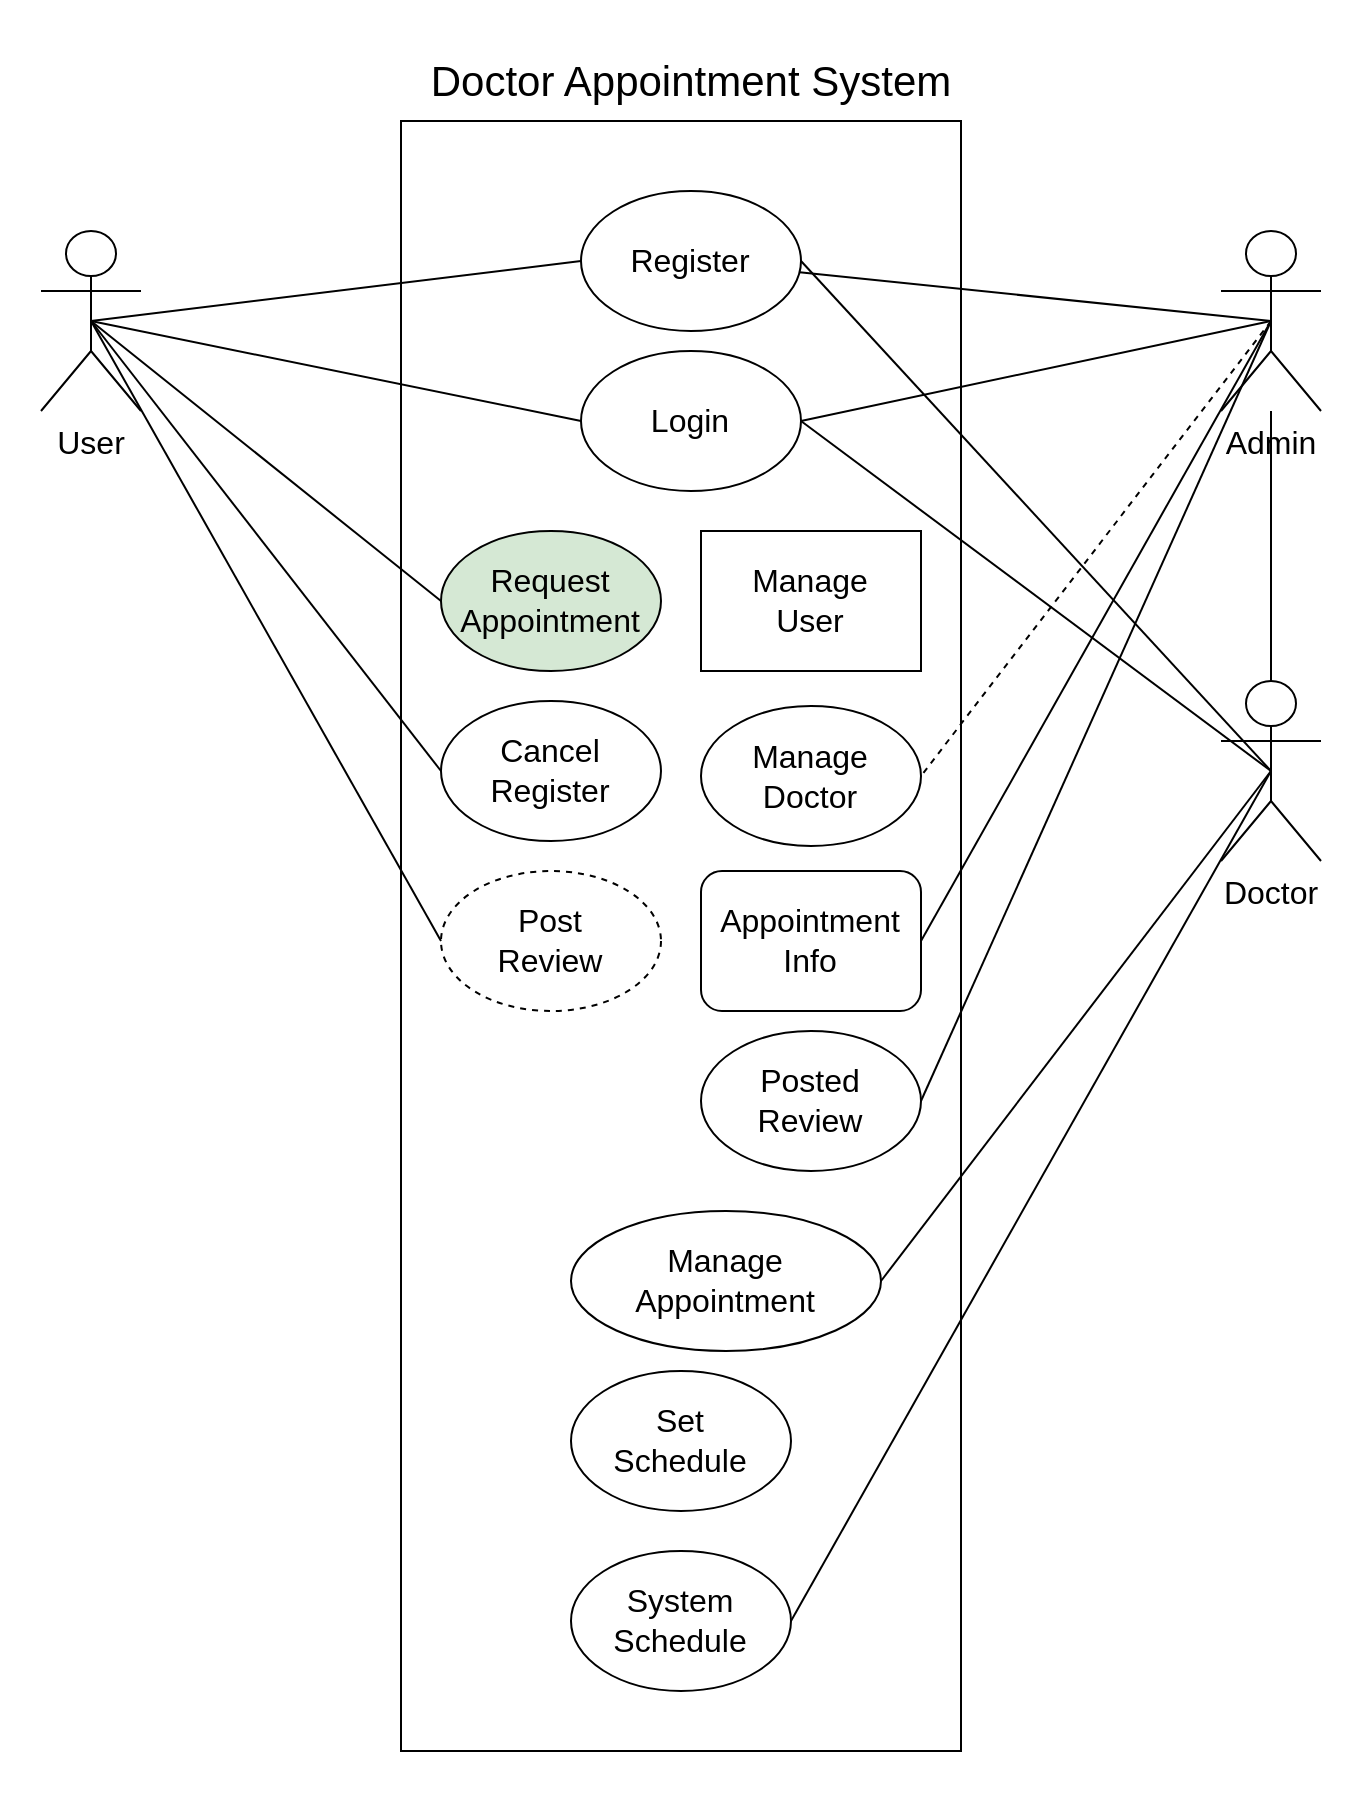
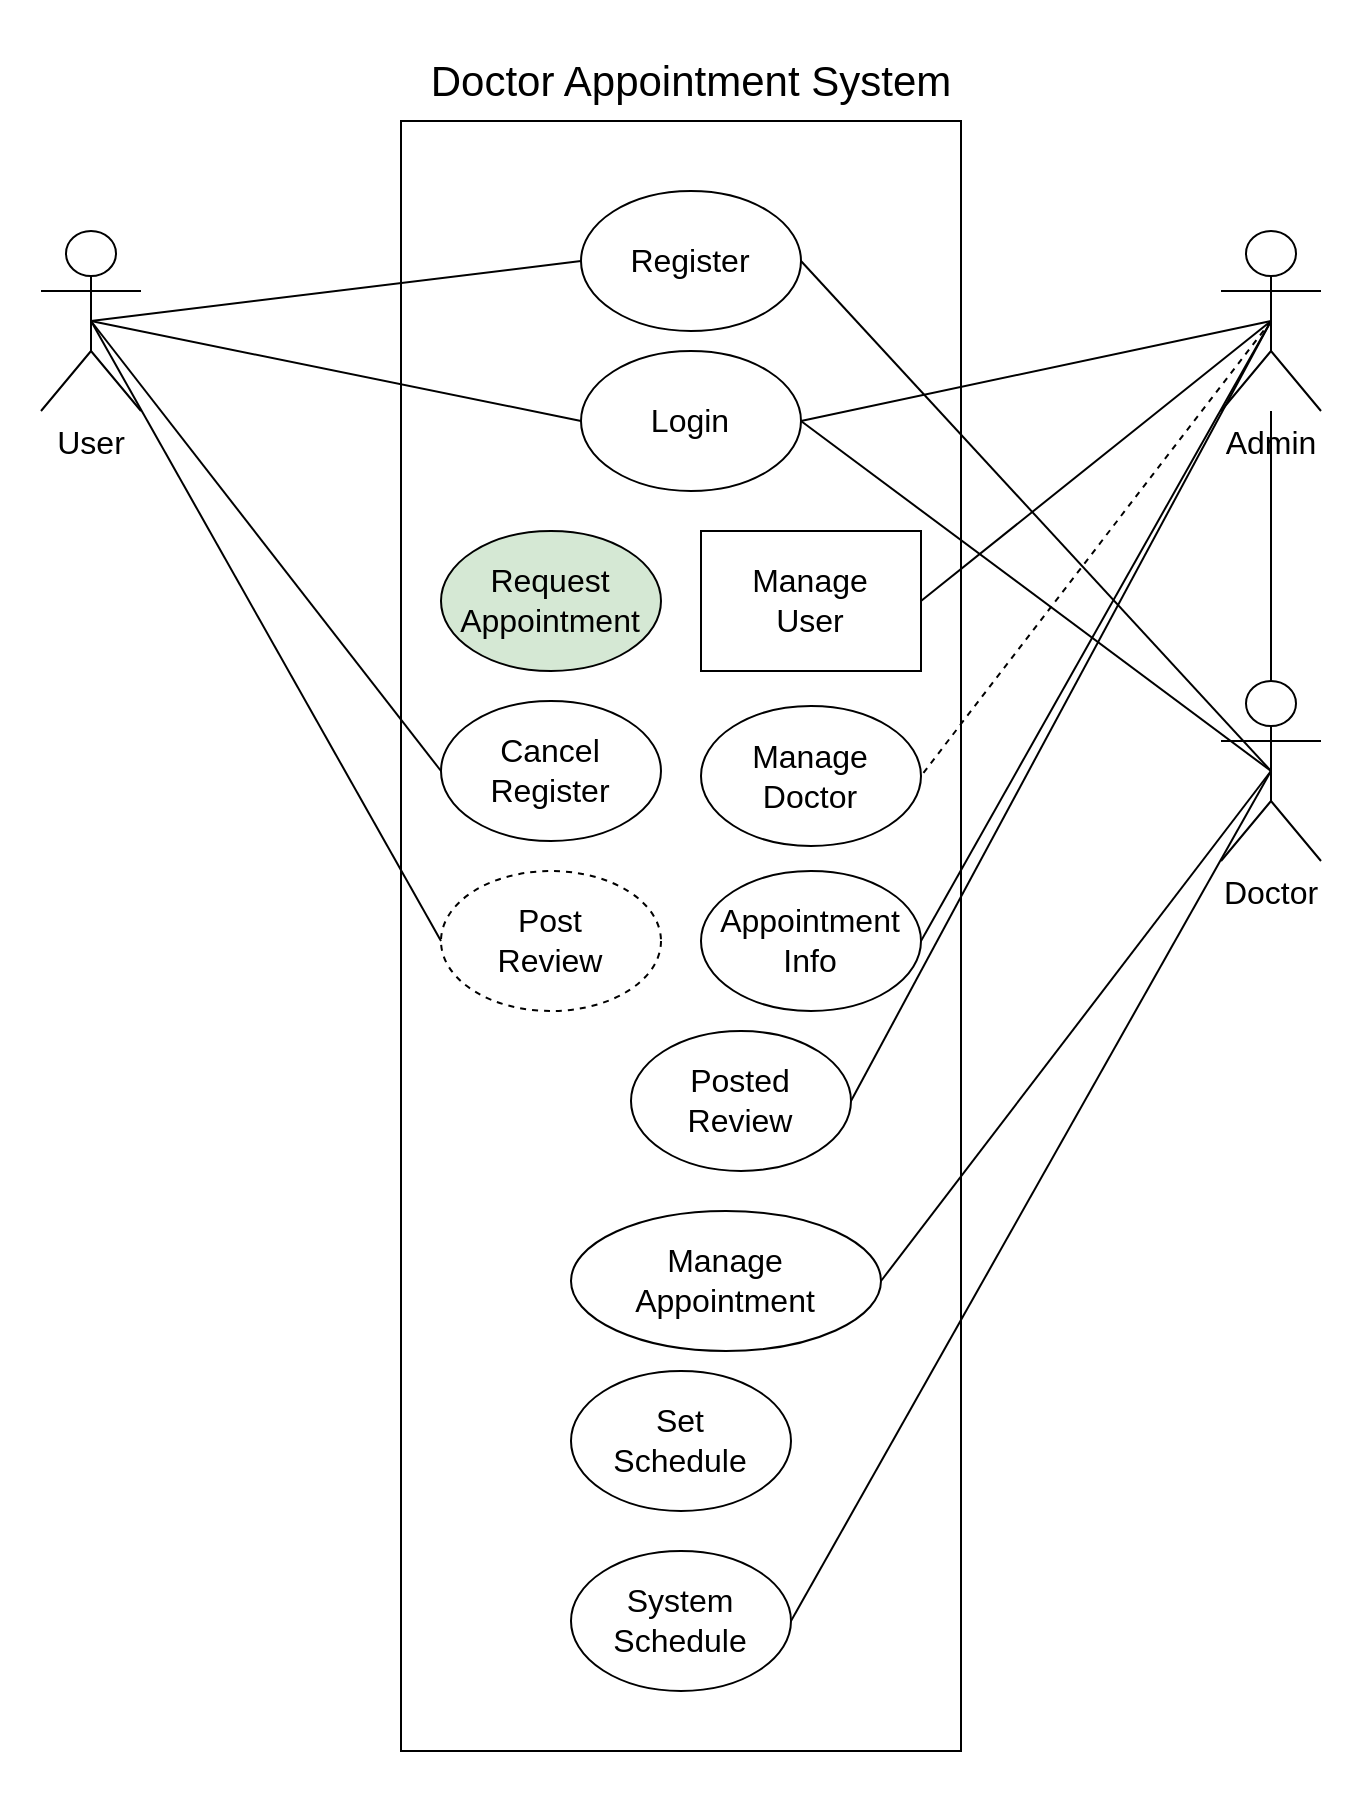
(1039, 297) -> (1091, 465)
(270, 464) -> none
(811, 941) -> (811, 941)
(811, 1101) -> (741, 1101)
